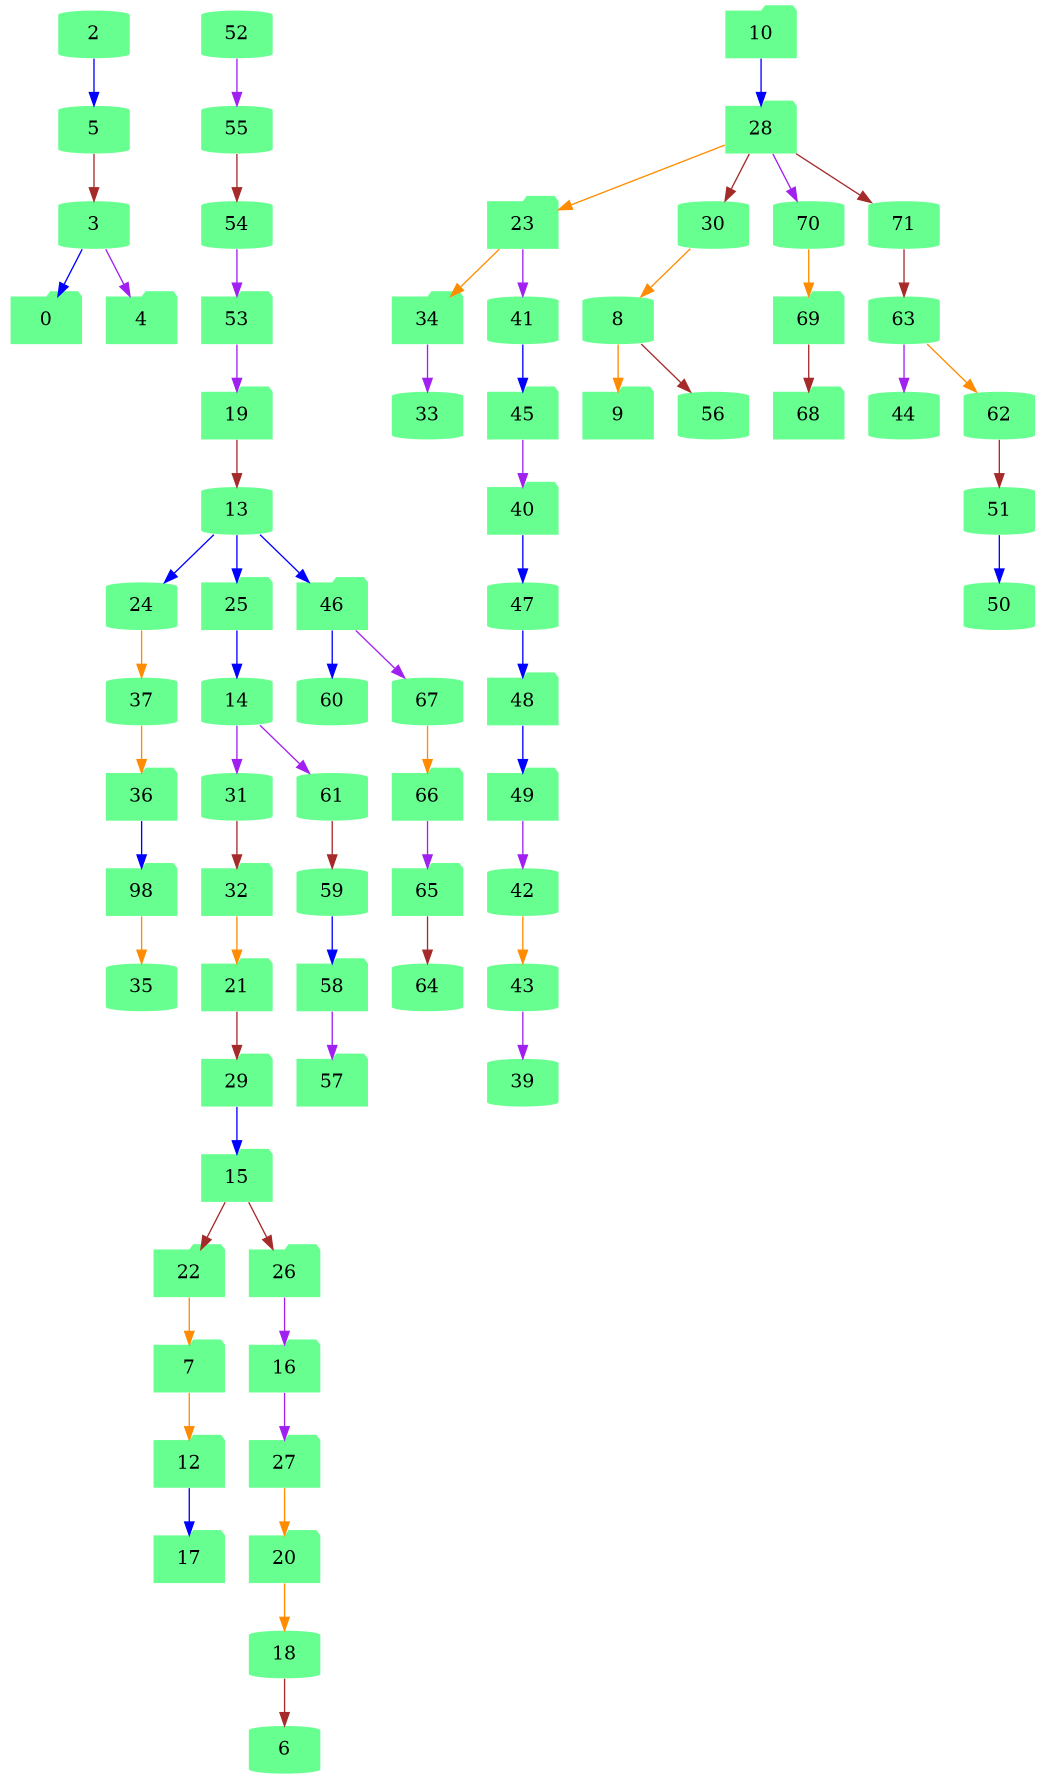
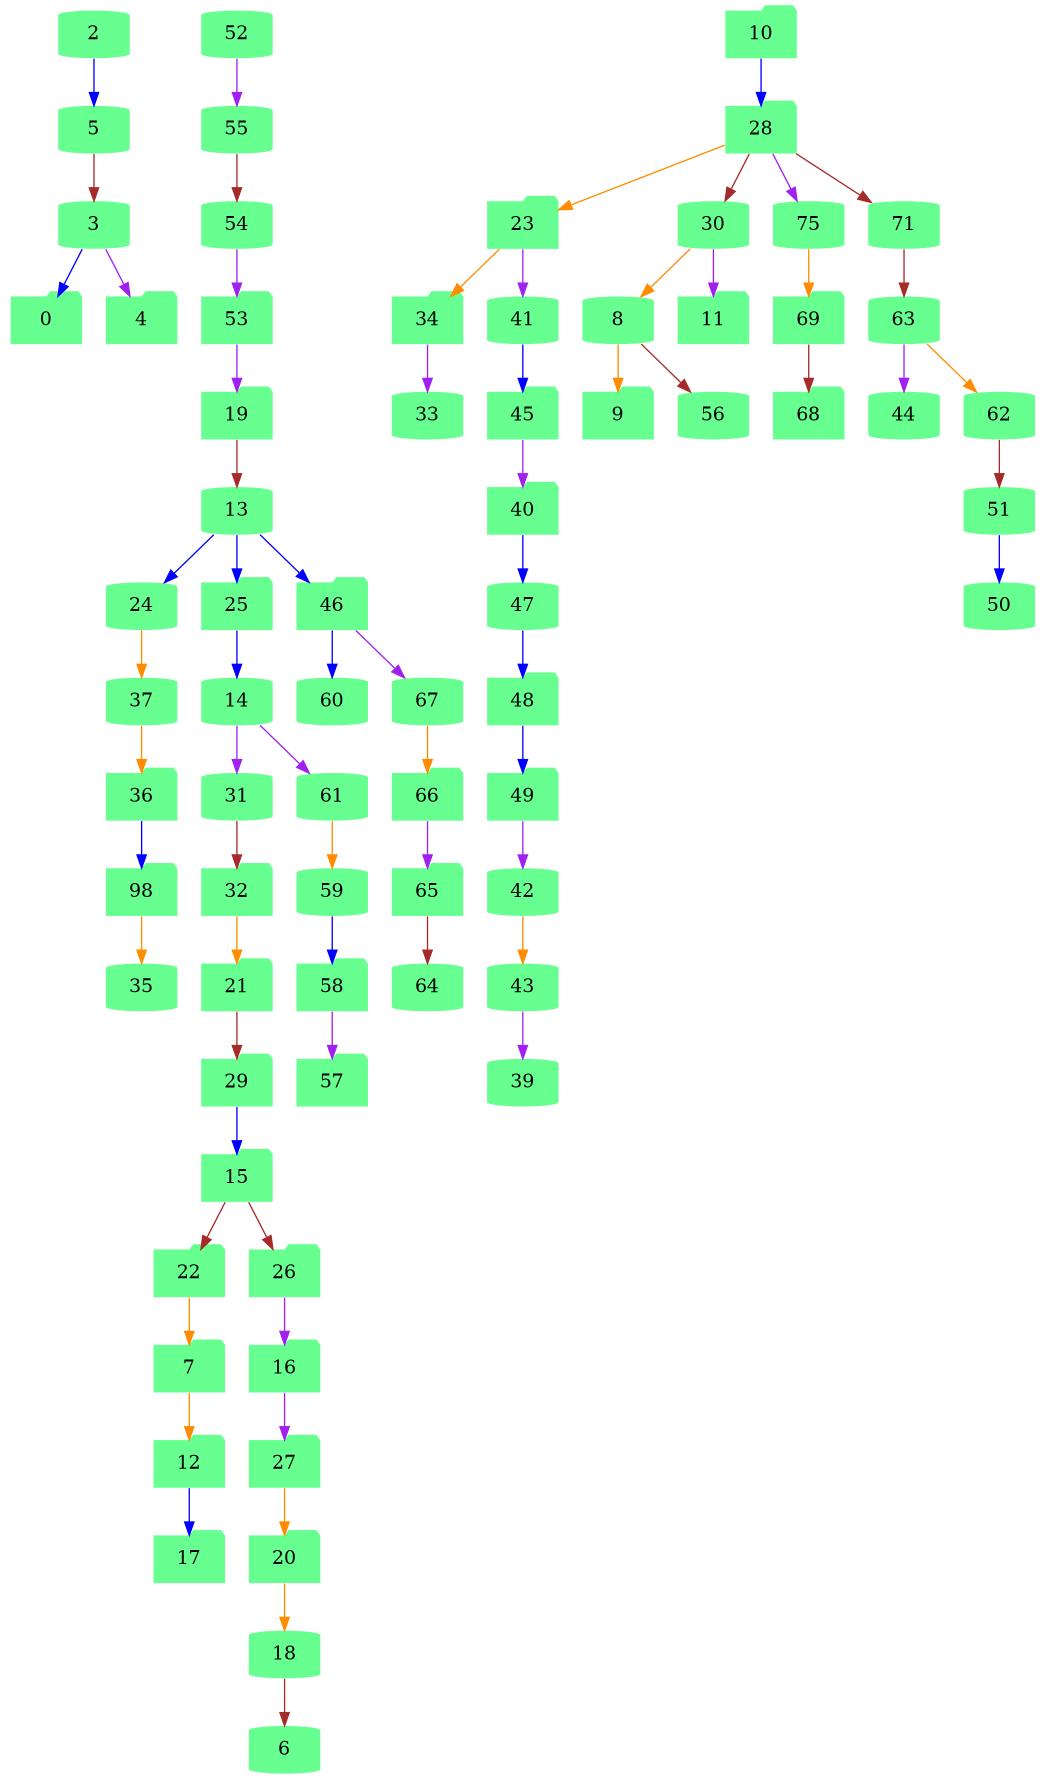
(809, 225) -> (809, 225)
none -> (713, 320)
(332, 838) -> (332, 838)
